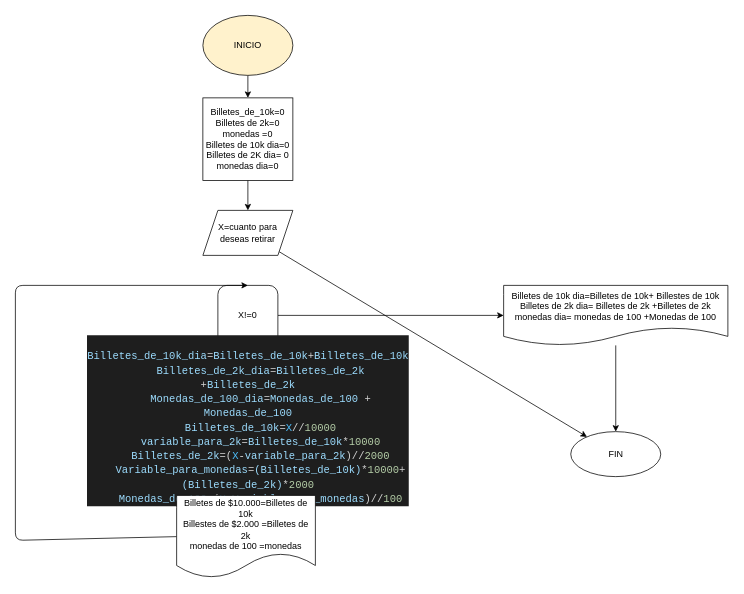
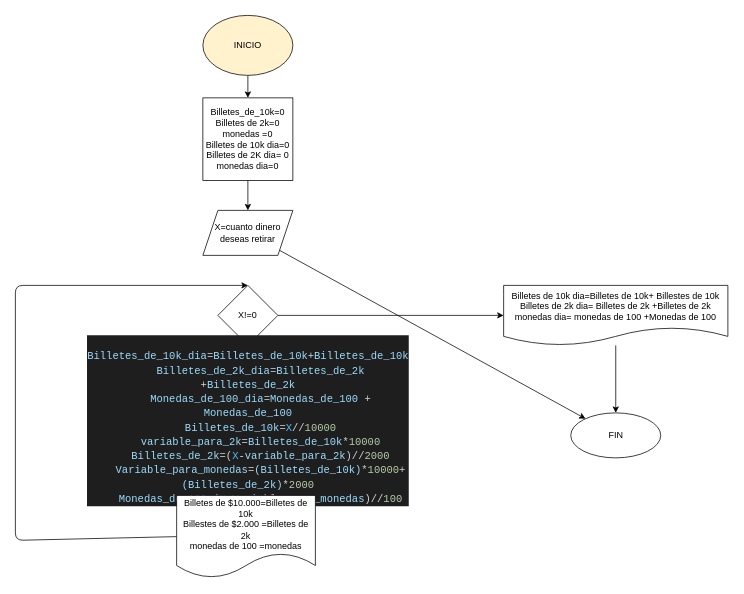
(248, 233) -> (248, 233)
(248, 315) -> (248, 315)
(616, 454) -> (616, 435)
